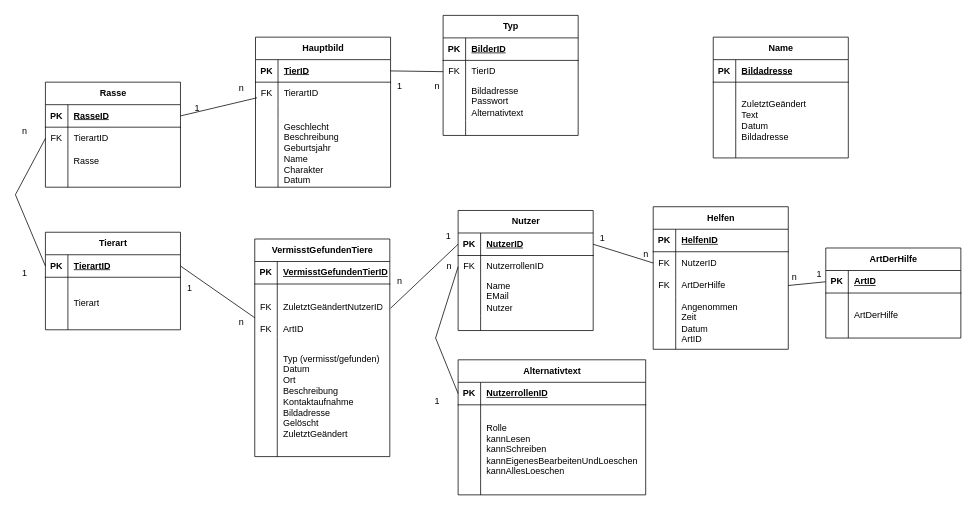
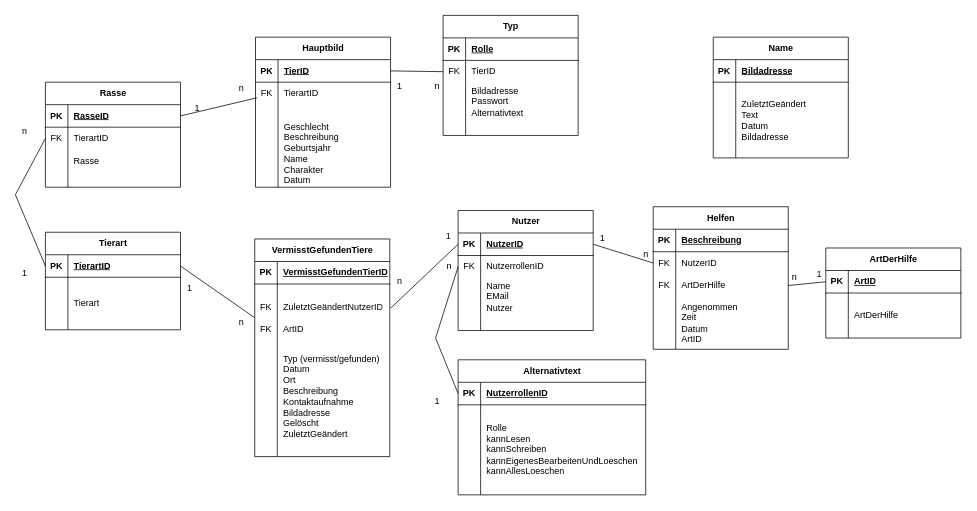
(489, 49) -> (482, 49)
(700, 240) -> (710, 240)
